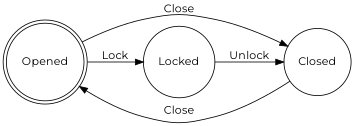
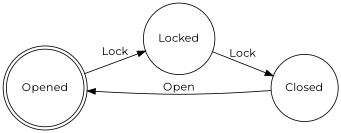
(181, 15) -> none
(249, 56) -> (243, 54)
(179, 111) -> (179, 88)
